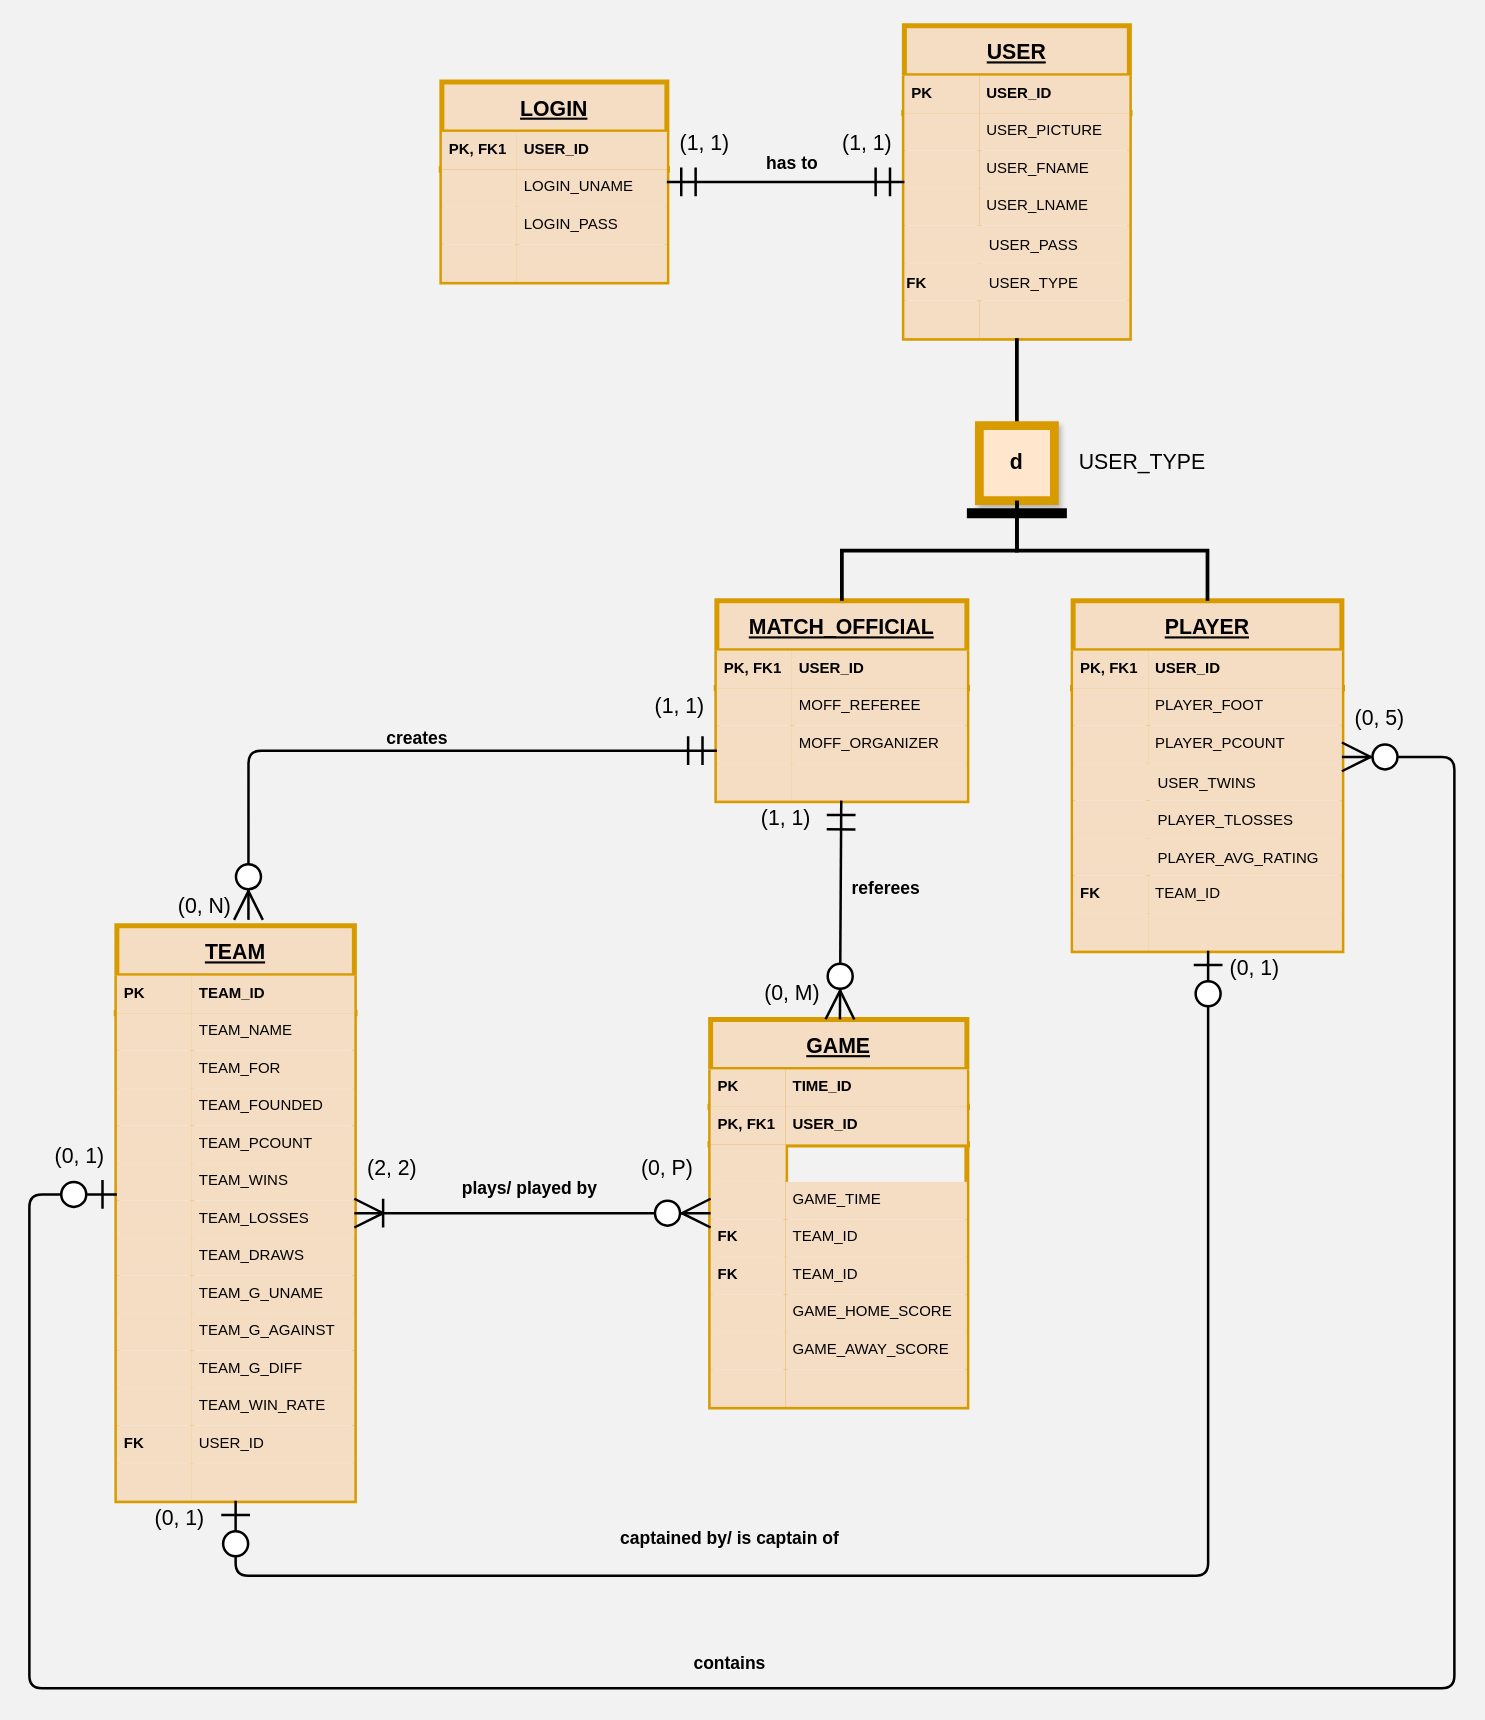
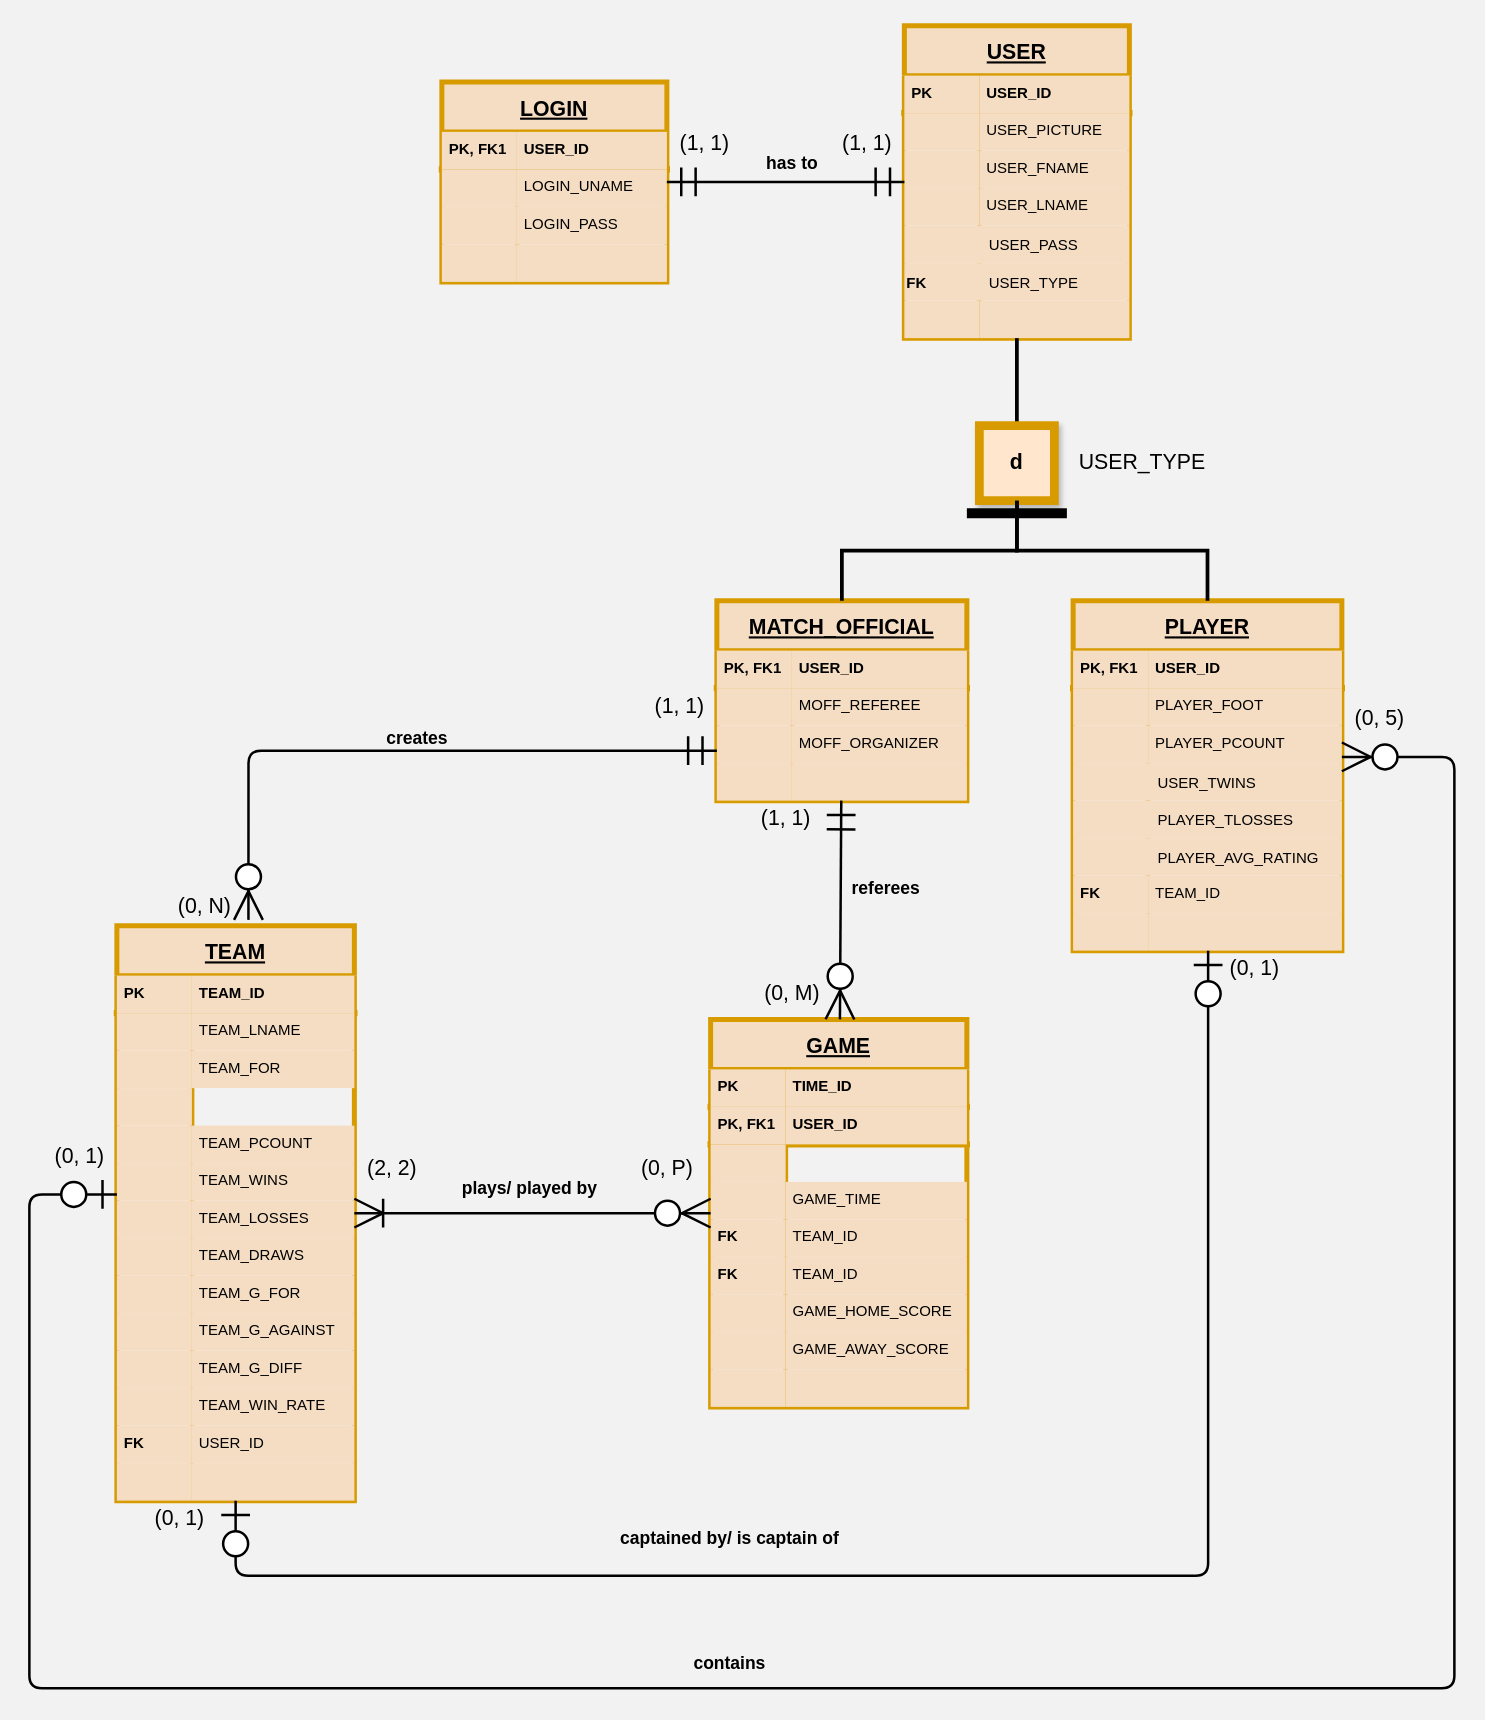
(237, 1030) -> (241, 1030)
(273, 1107) -> none
(249, 1293) -> (241, 1293)
